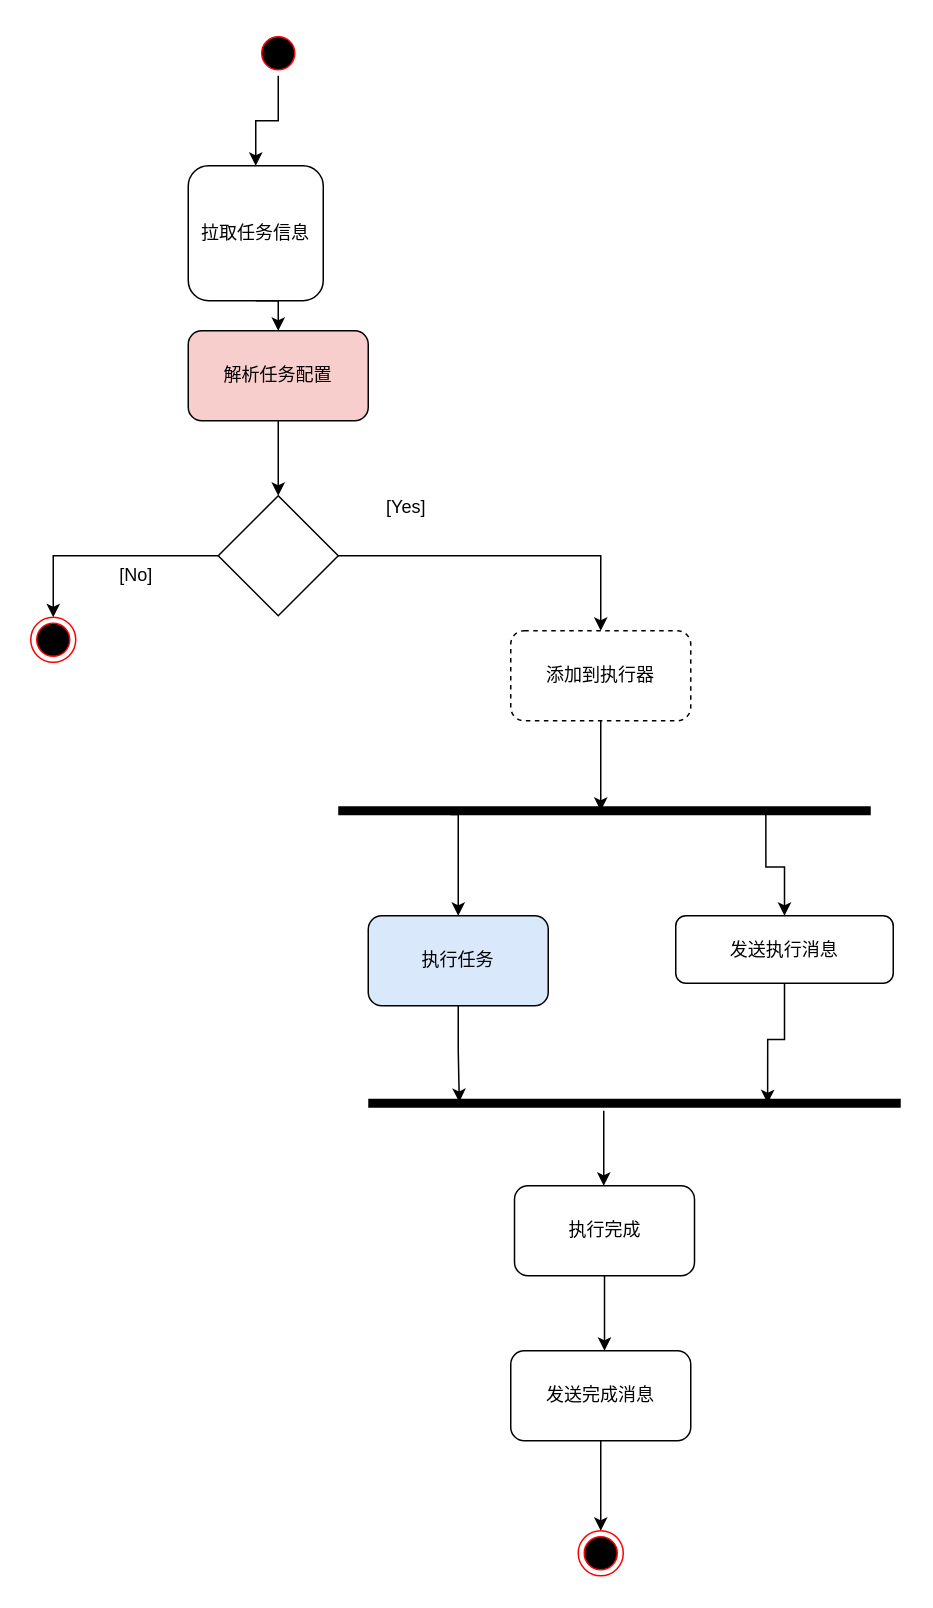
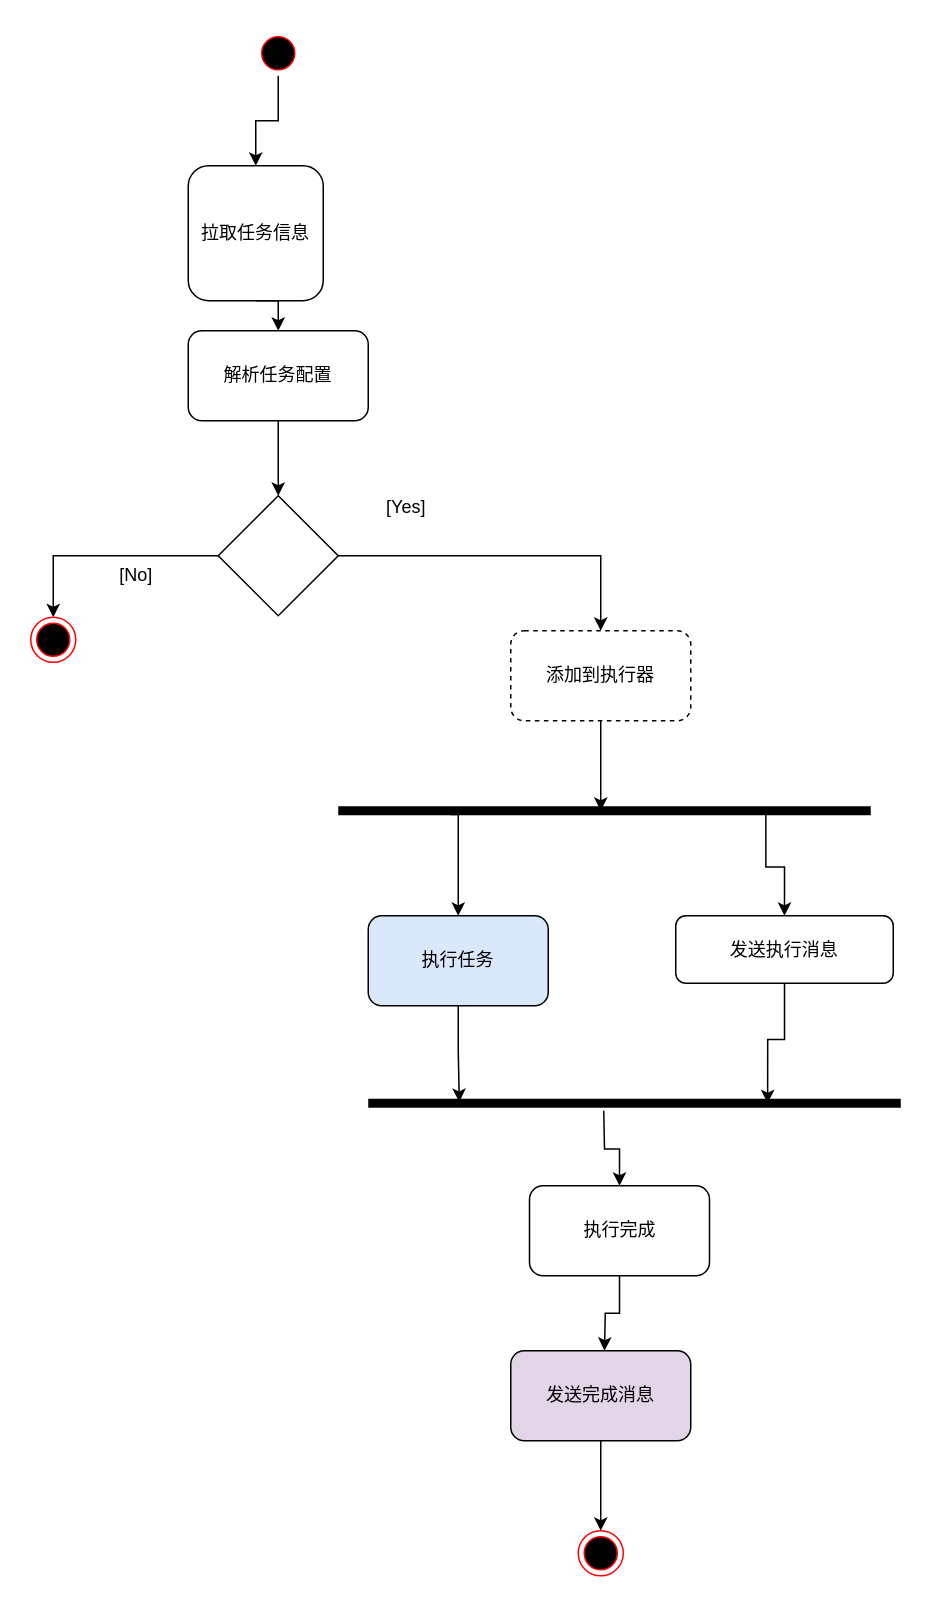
(278, 376) -> (278, 376)
(605, 1231) -> (620, 1231)
(601, 1396) -> (601, 1396)
